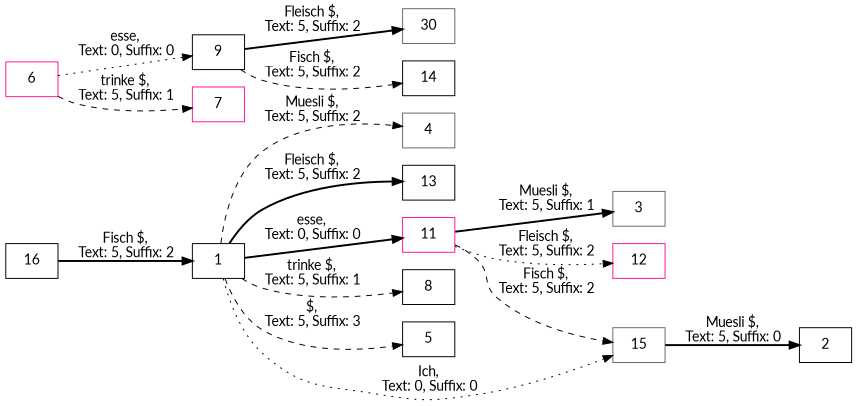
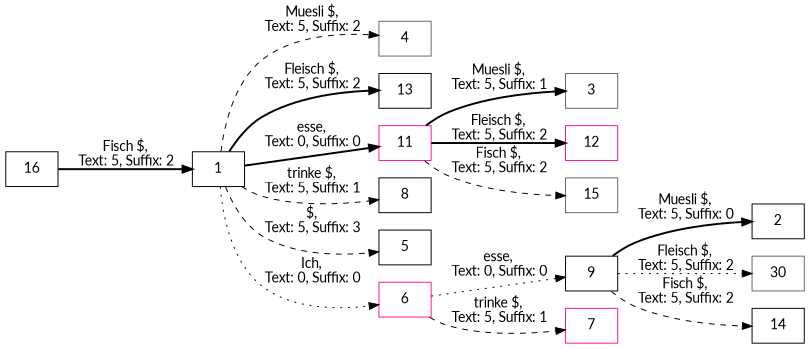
(319, 40) -> (680, 274)
(528, 263) -> (493, 143)
(727, 345) -> (675, 231)
(388, 396) -> (262, 286)
